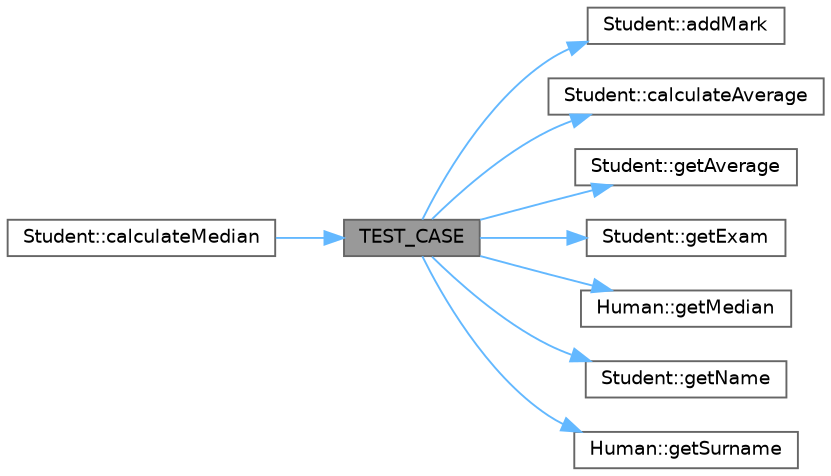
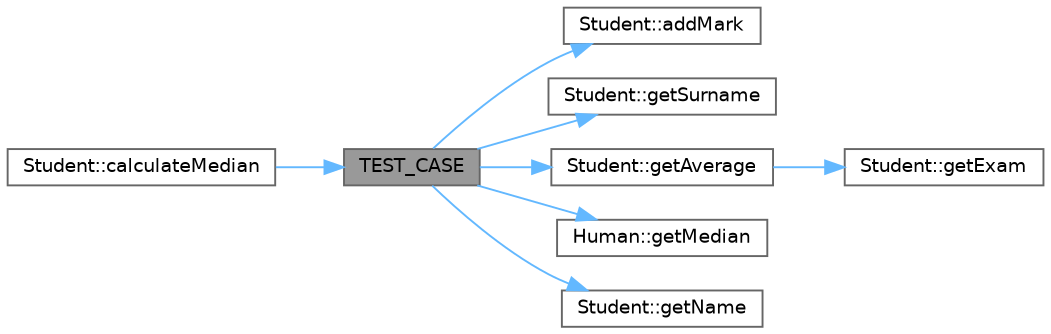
(686, 97) -> (662, 97)
(524, 238) -> (799, 167)
(686, 450) -> none
